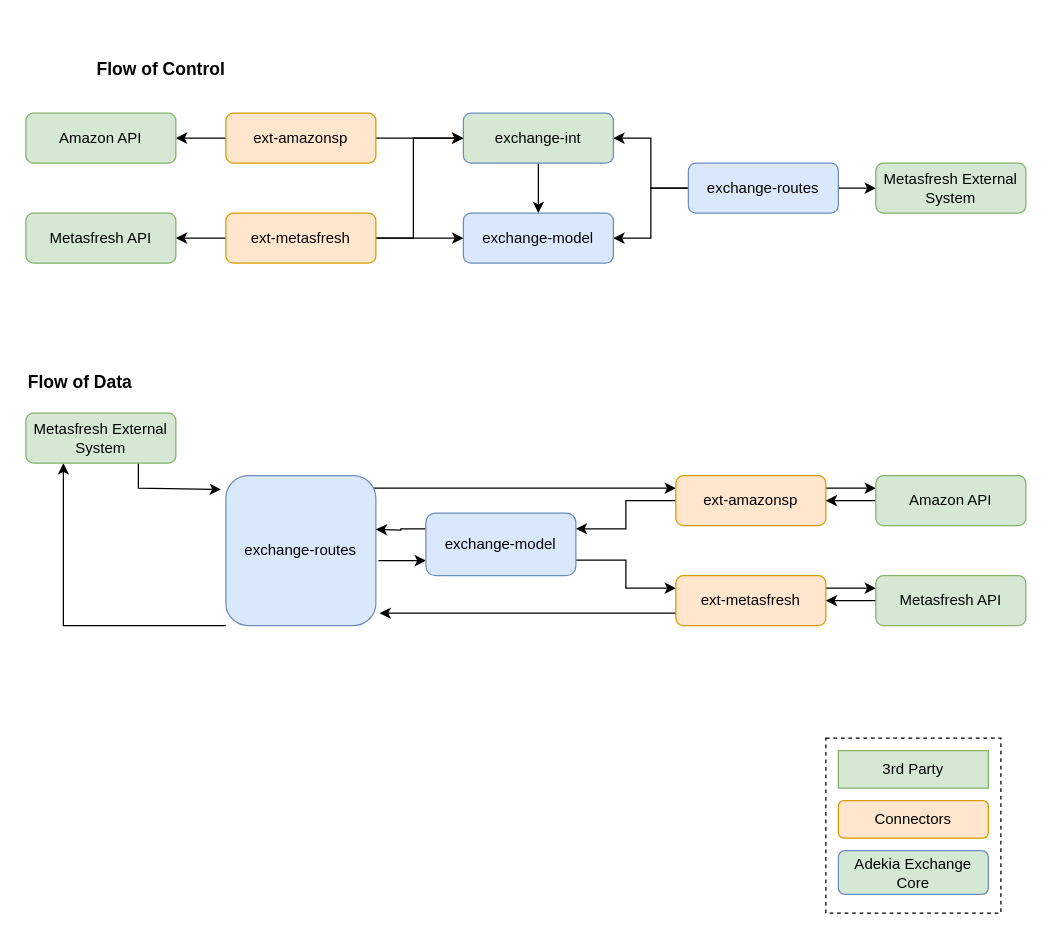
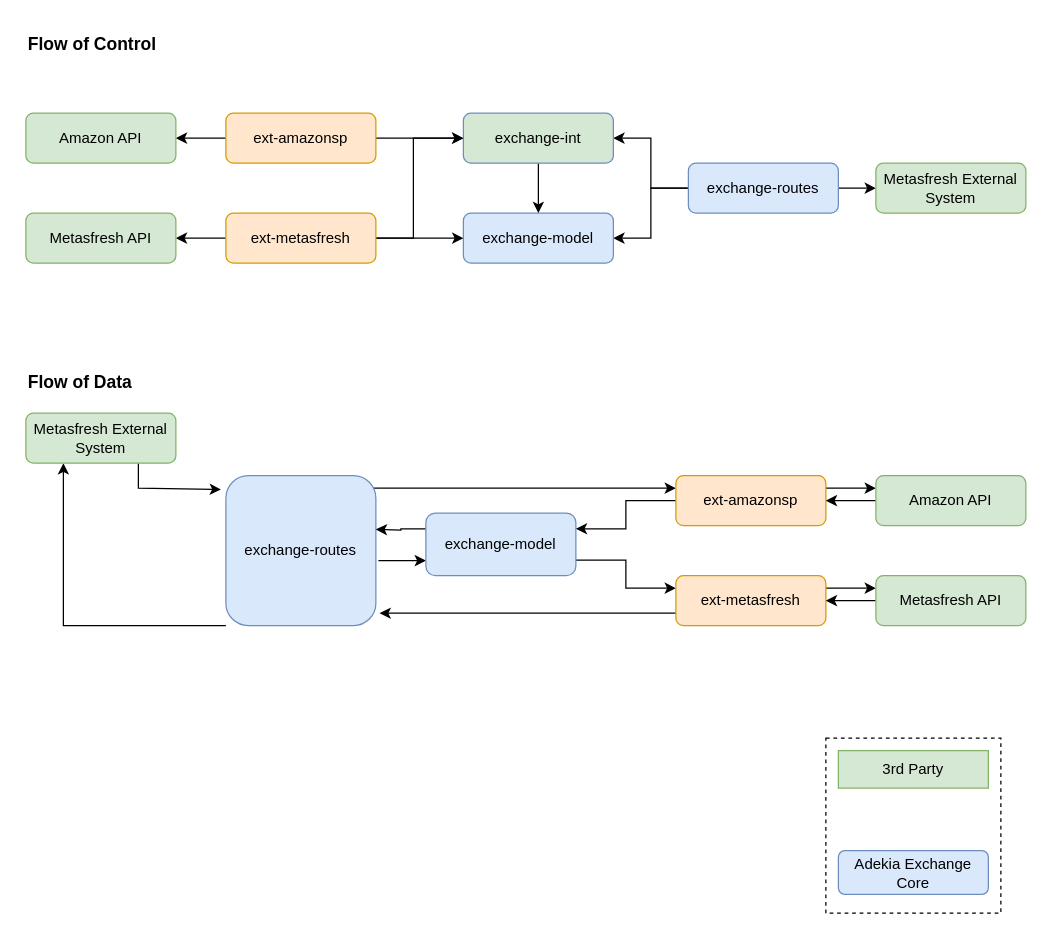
(163, 69) -> (94, 44)
(913, 819) -> none
(913, 873) -> (913, 873)
